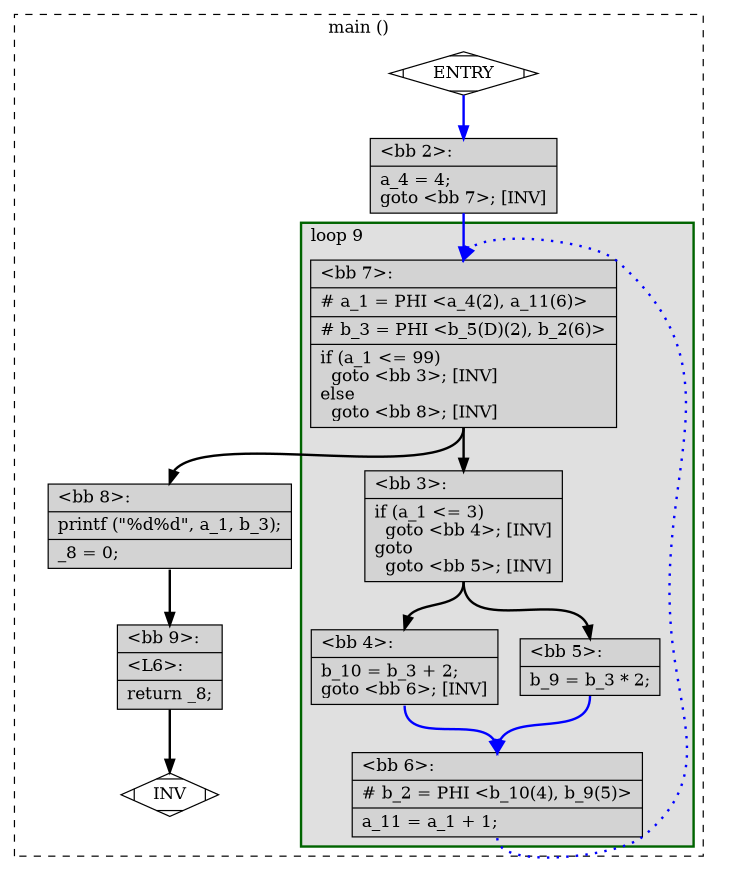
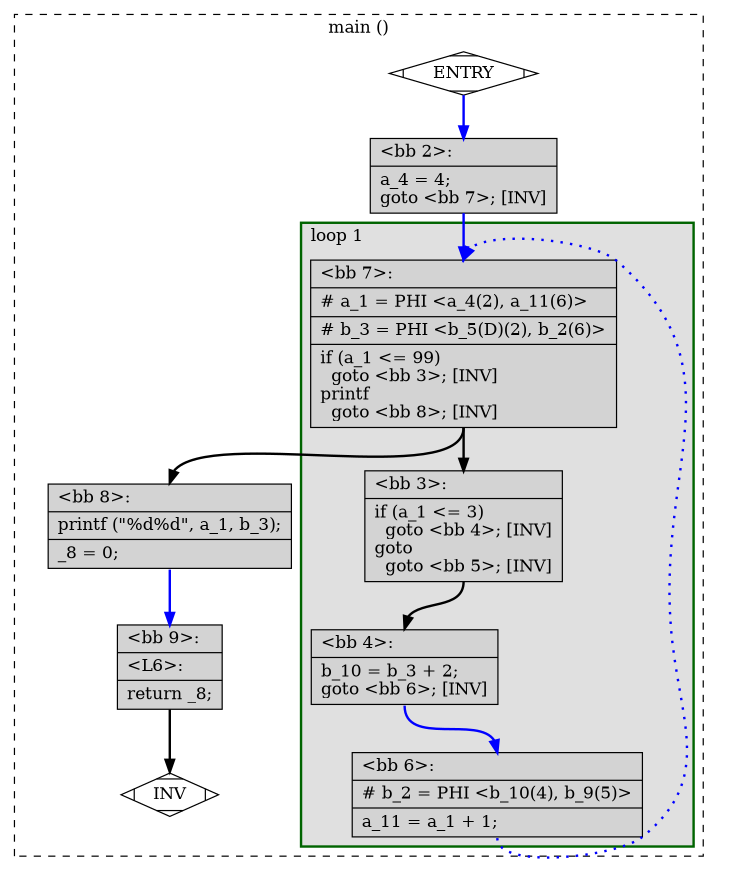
(337, 237) -> (337, 237)
(338, 394) -> (345, 394)
(170, 591) -> (170, 591)
(590, 667) -> none
